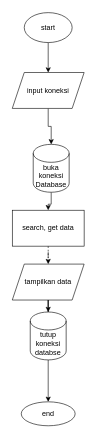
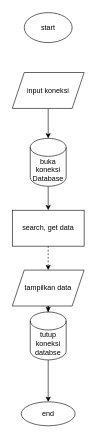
(48, 67) -> none
(51, 168) -> (48, 162)
(48, 282) -> (48, 288)
